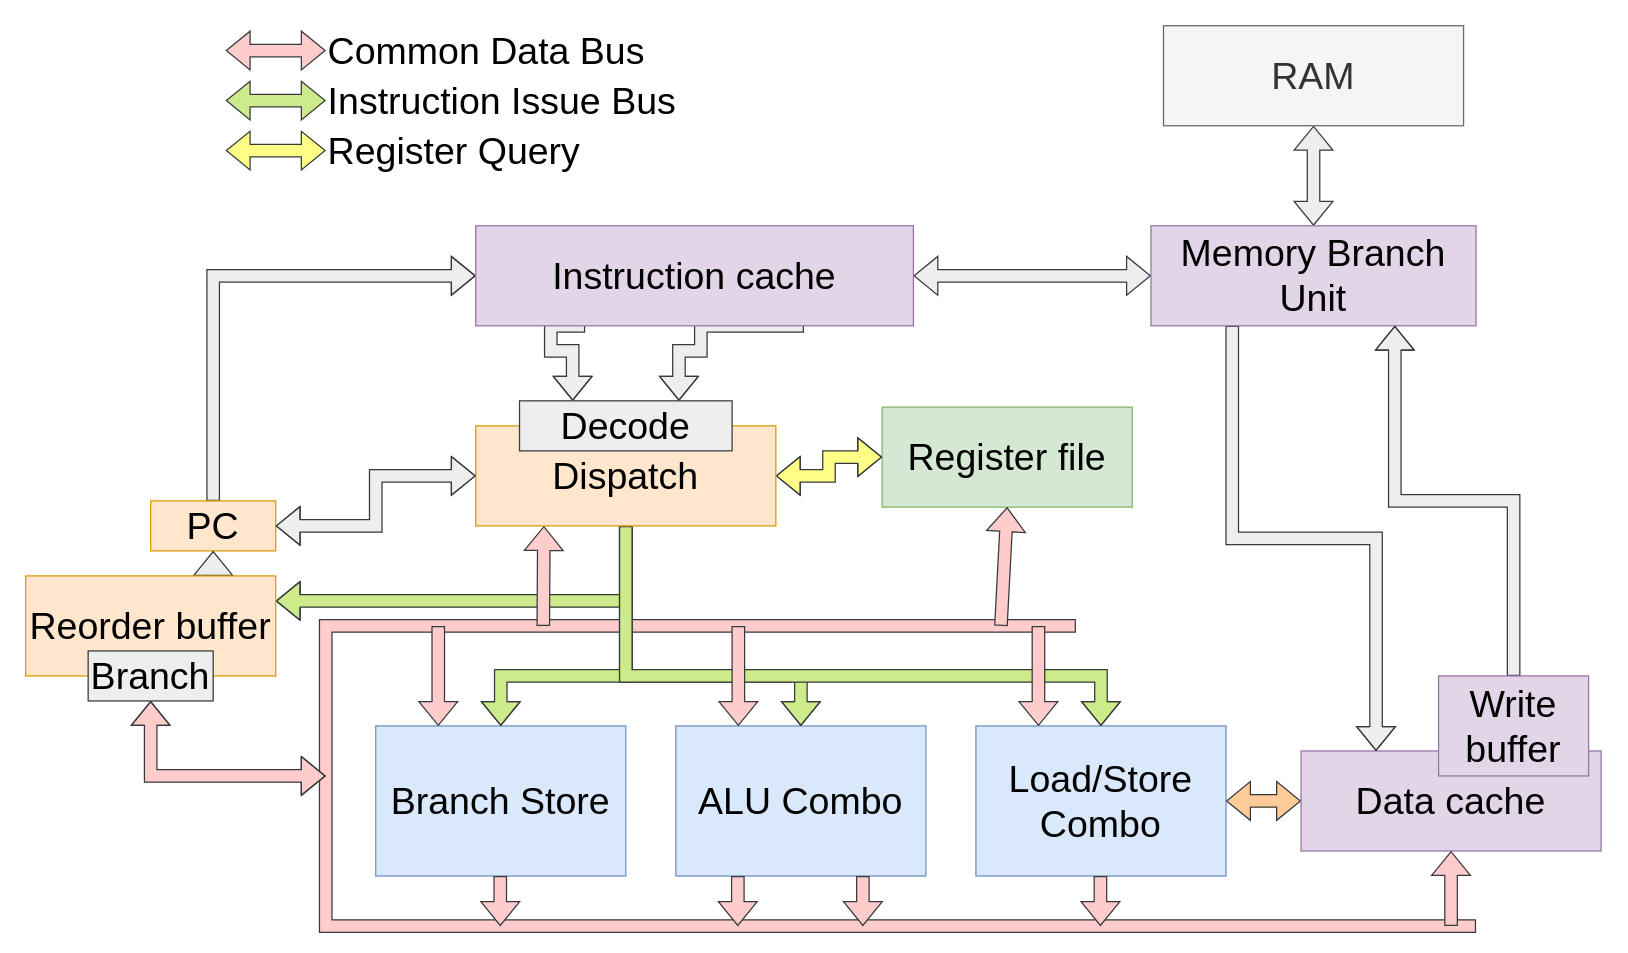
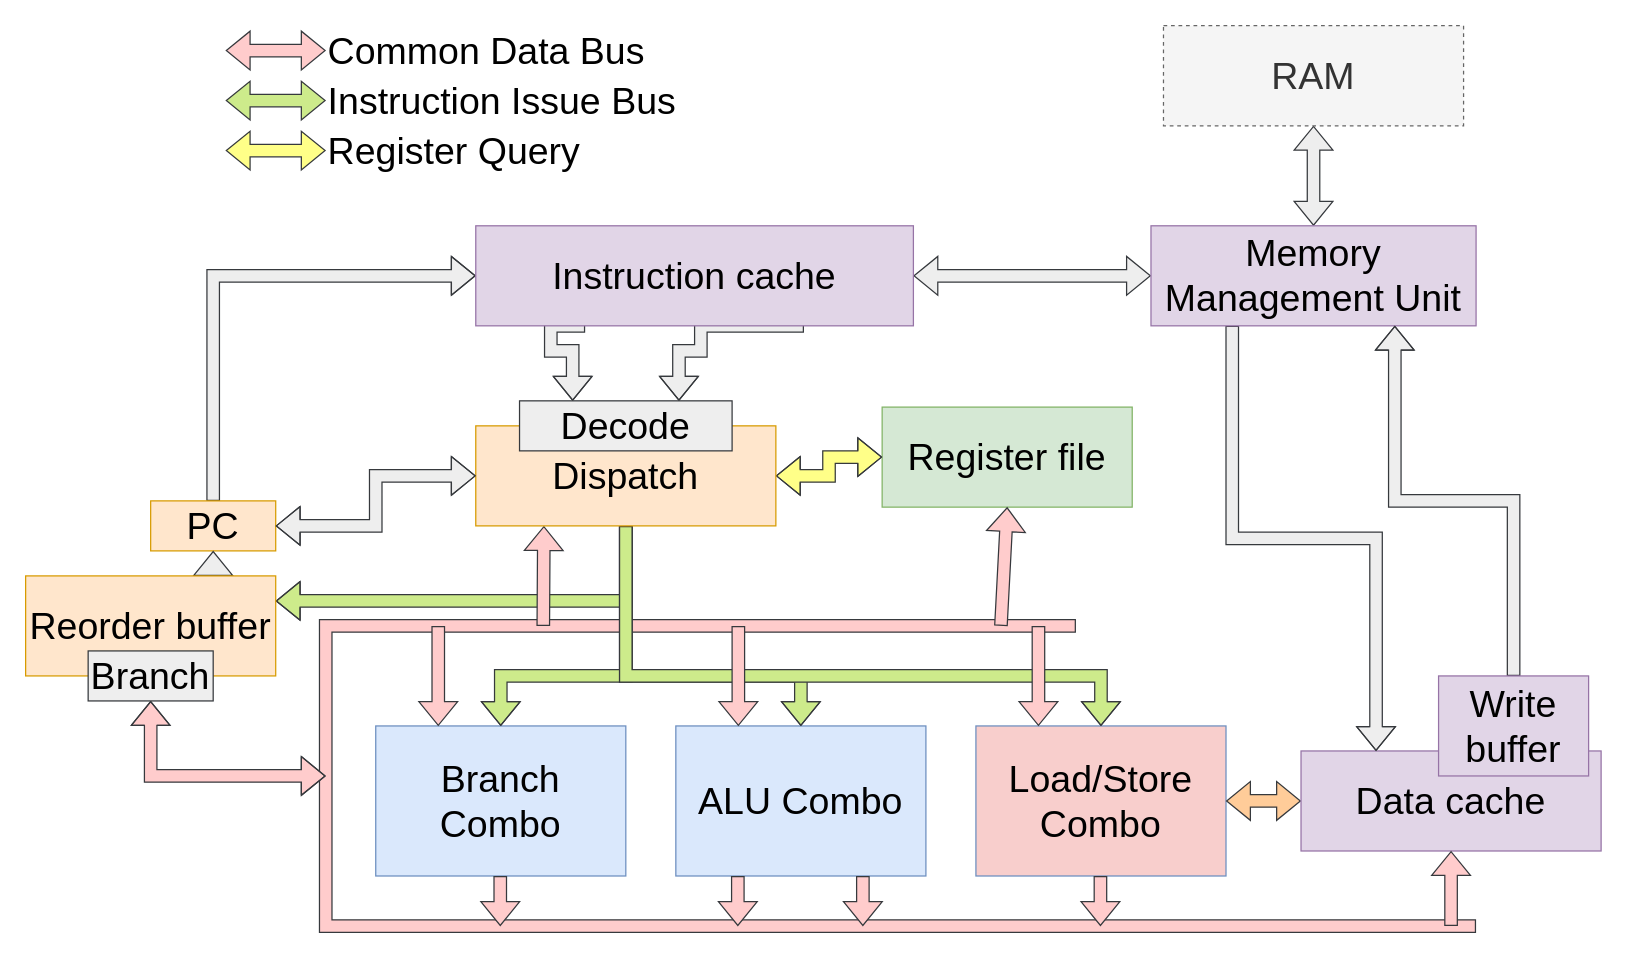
(1313, 76) -> (1313, 76)
(1313, 276) -> (1313, 276)
(501, 801) -> (501, 801)
(1101, 801) -> (1101, 801)
